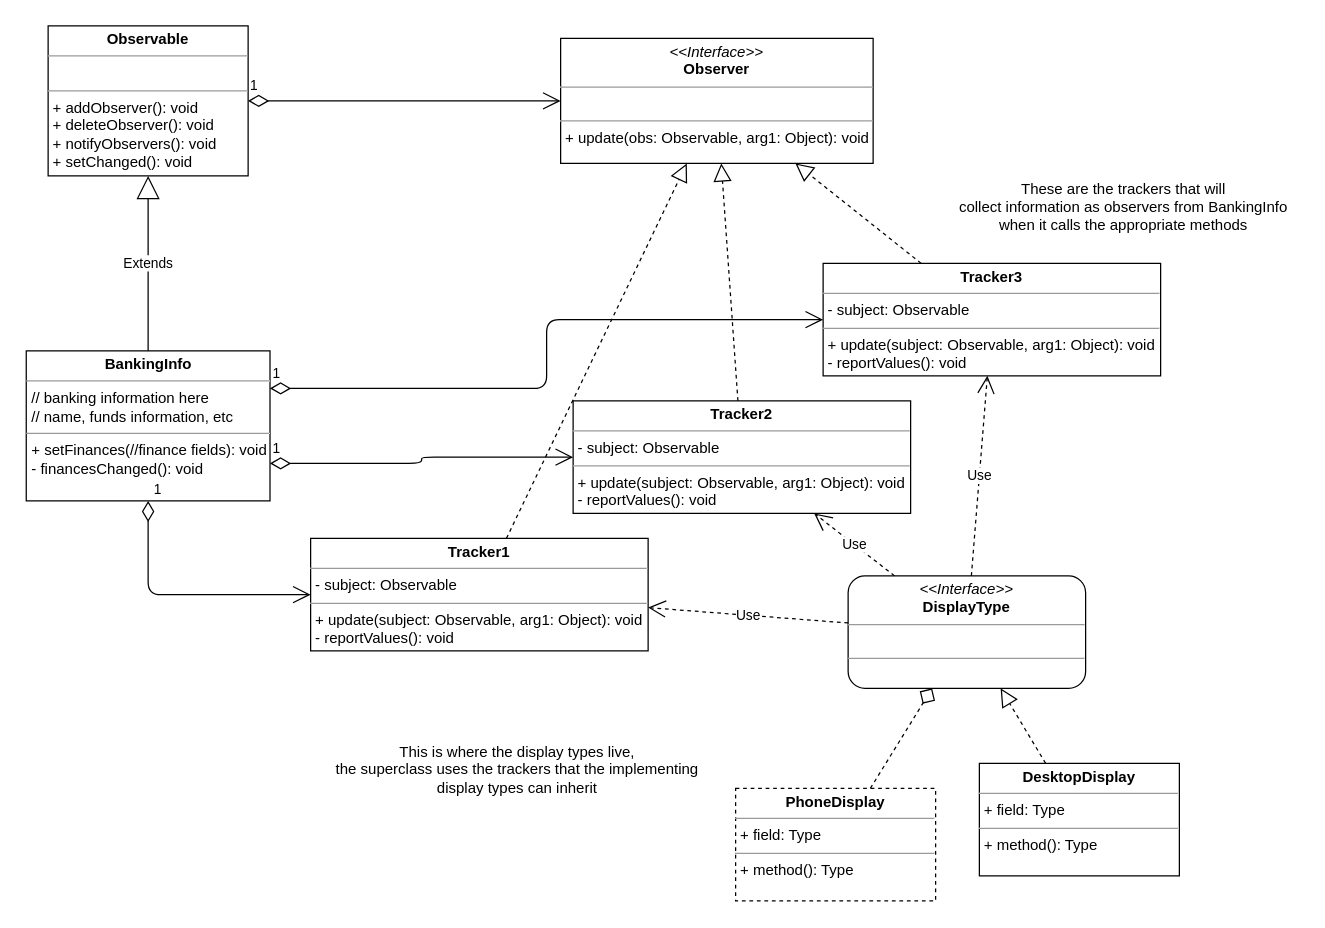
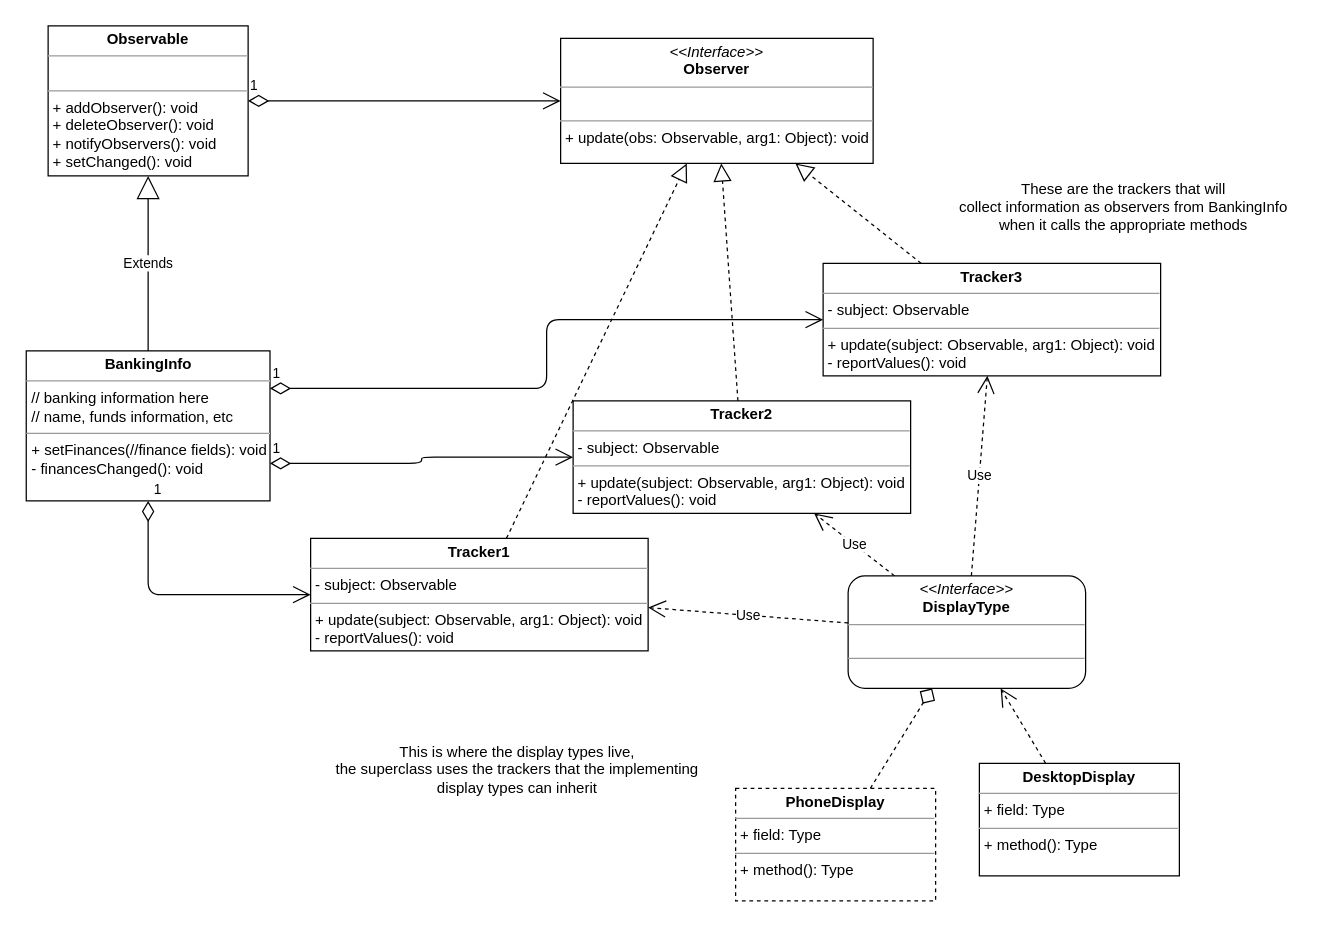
(1010, 704) -> (1006, 697)
